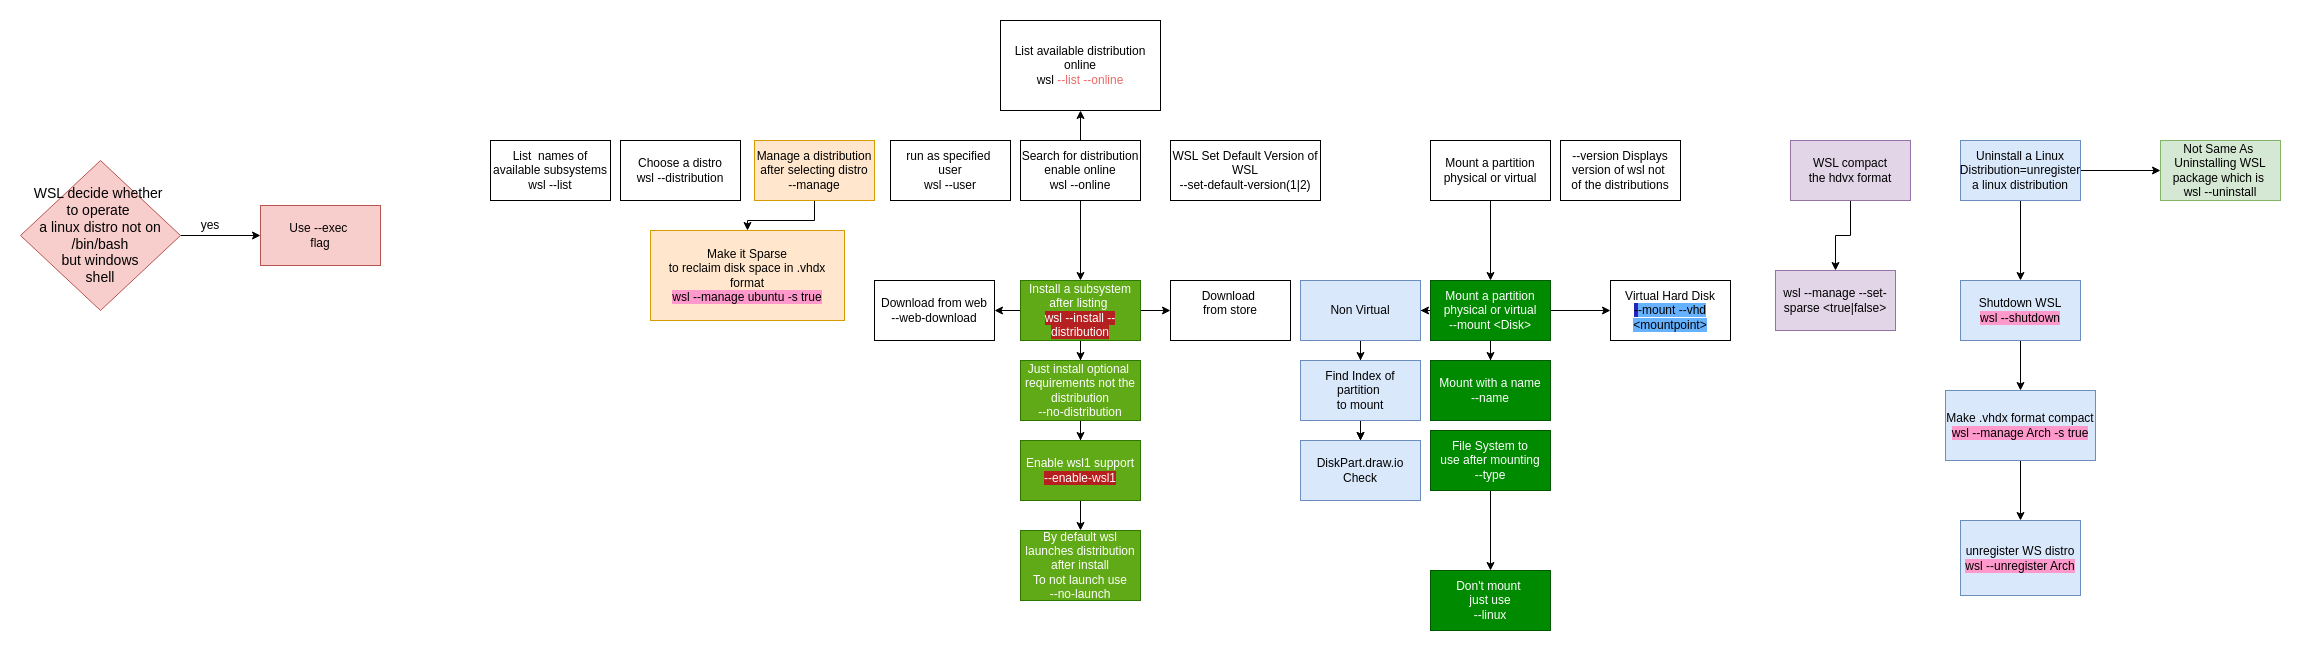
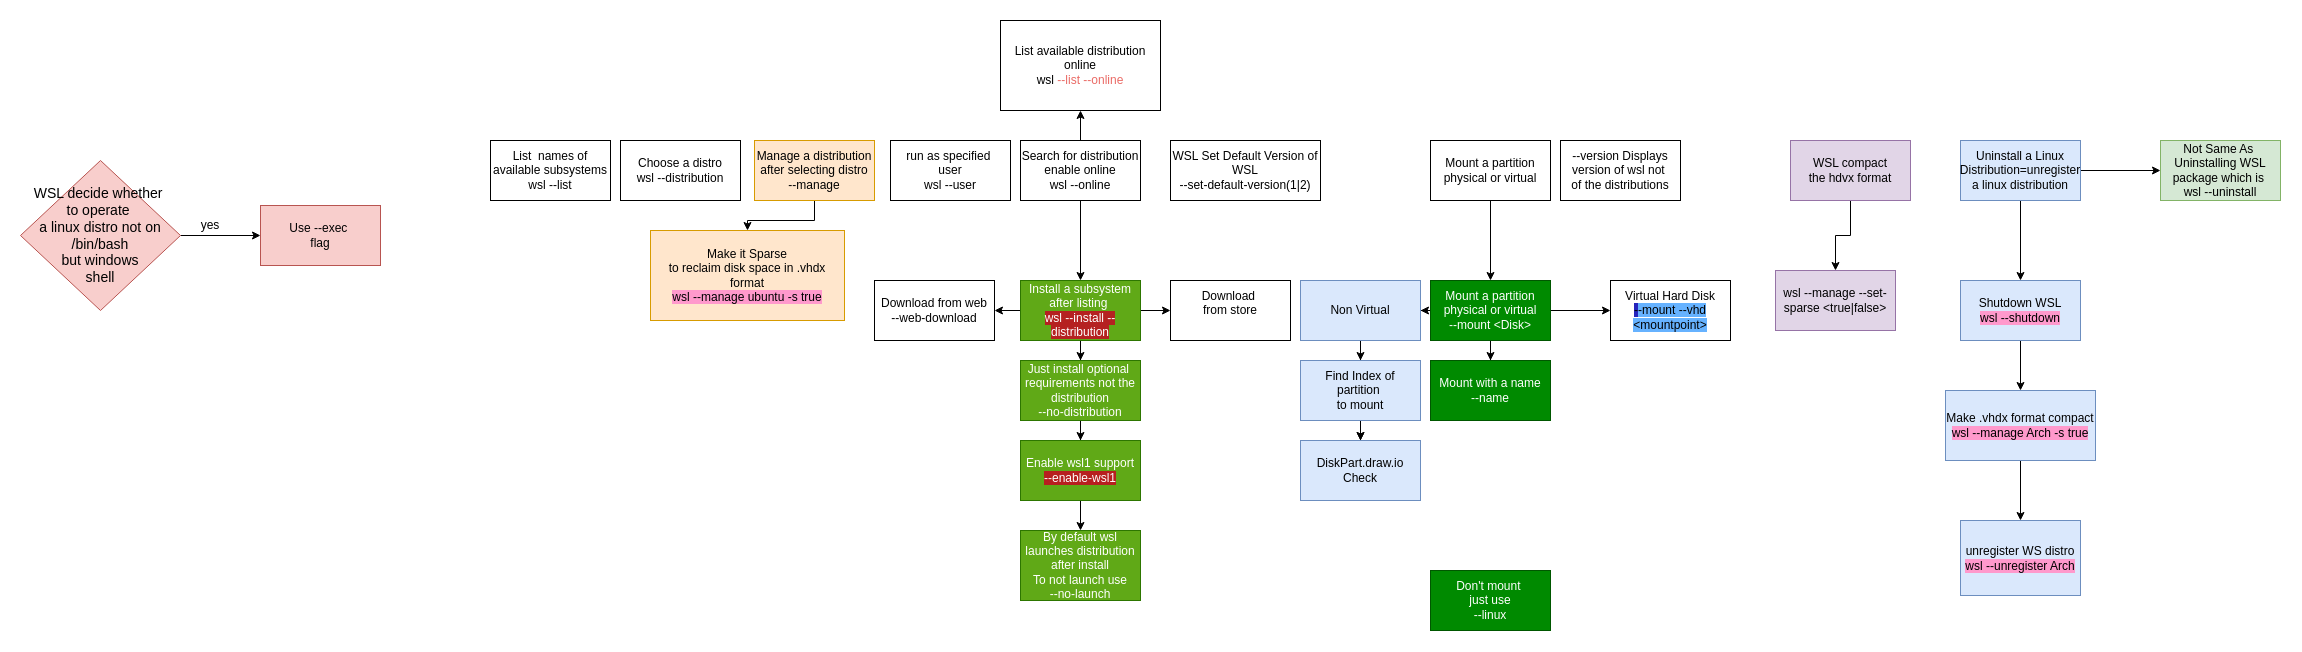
(1491, 461) -> none
(1491, 527) -> none
